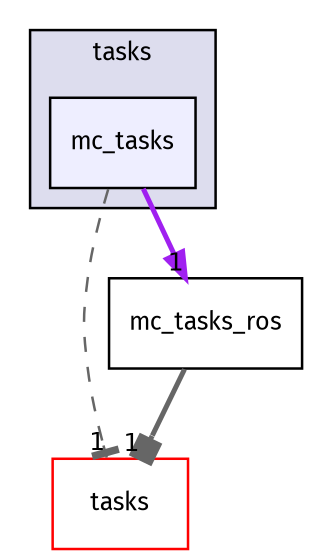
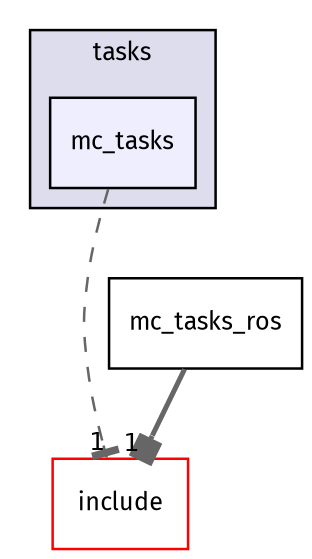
(160, 224) -> none
(120, 504) -> (120, 504)
